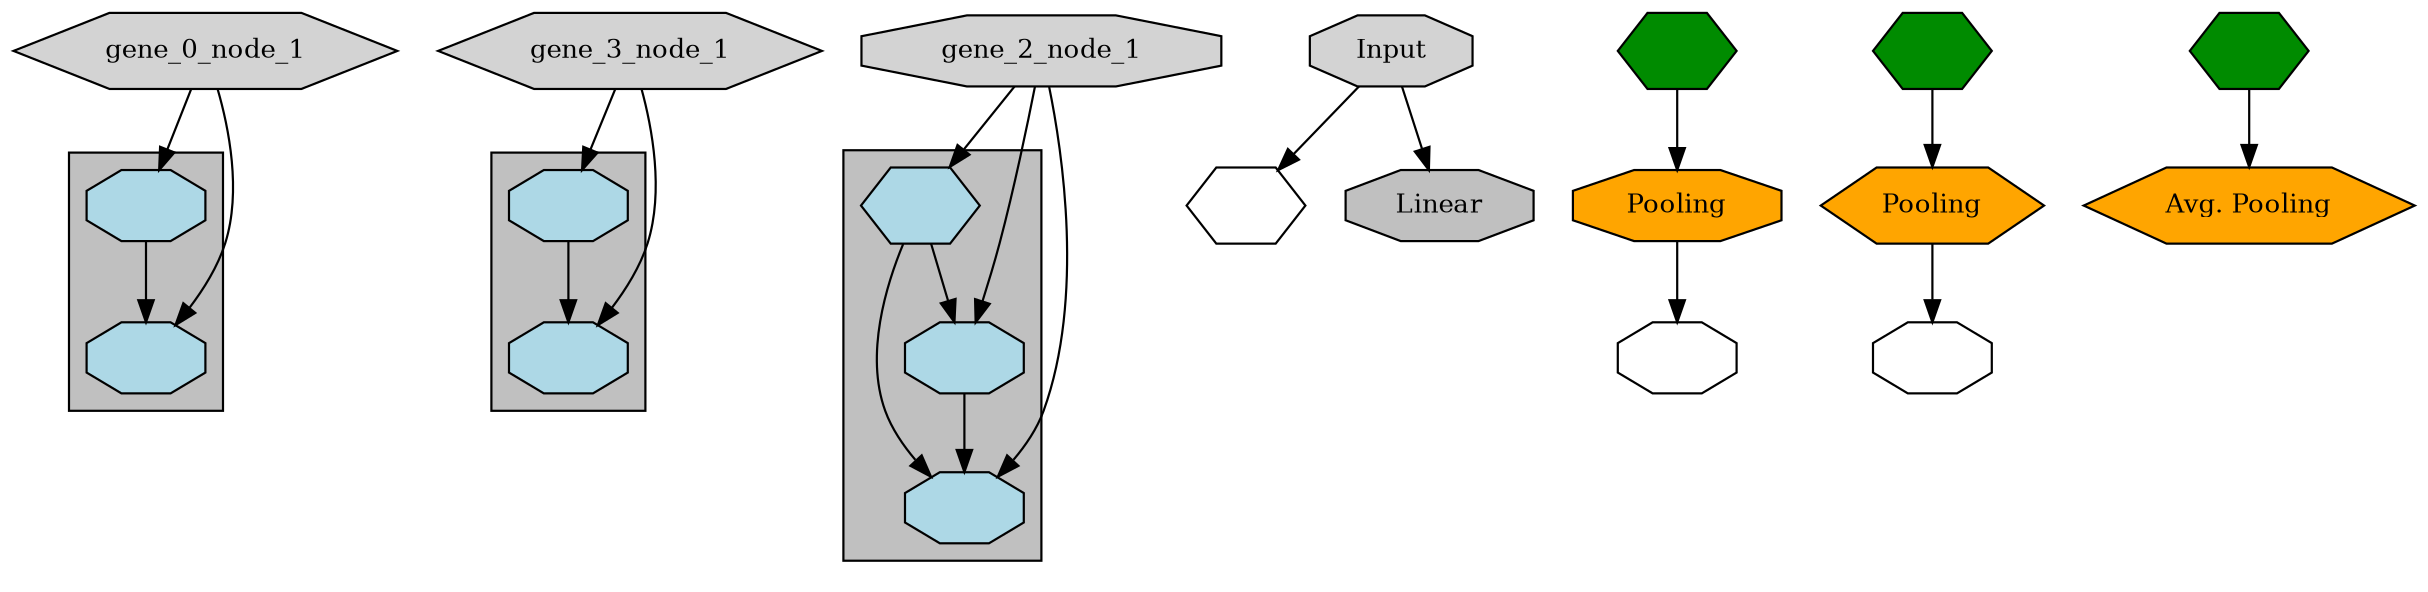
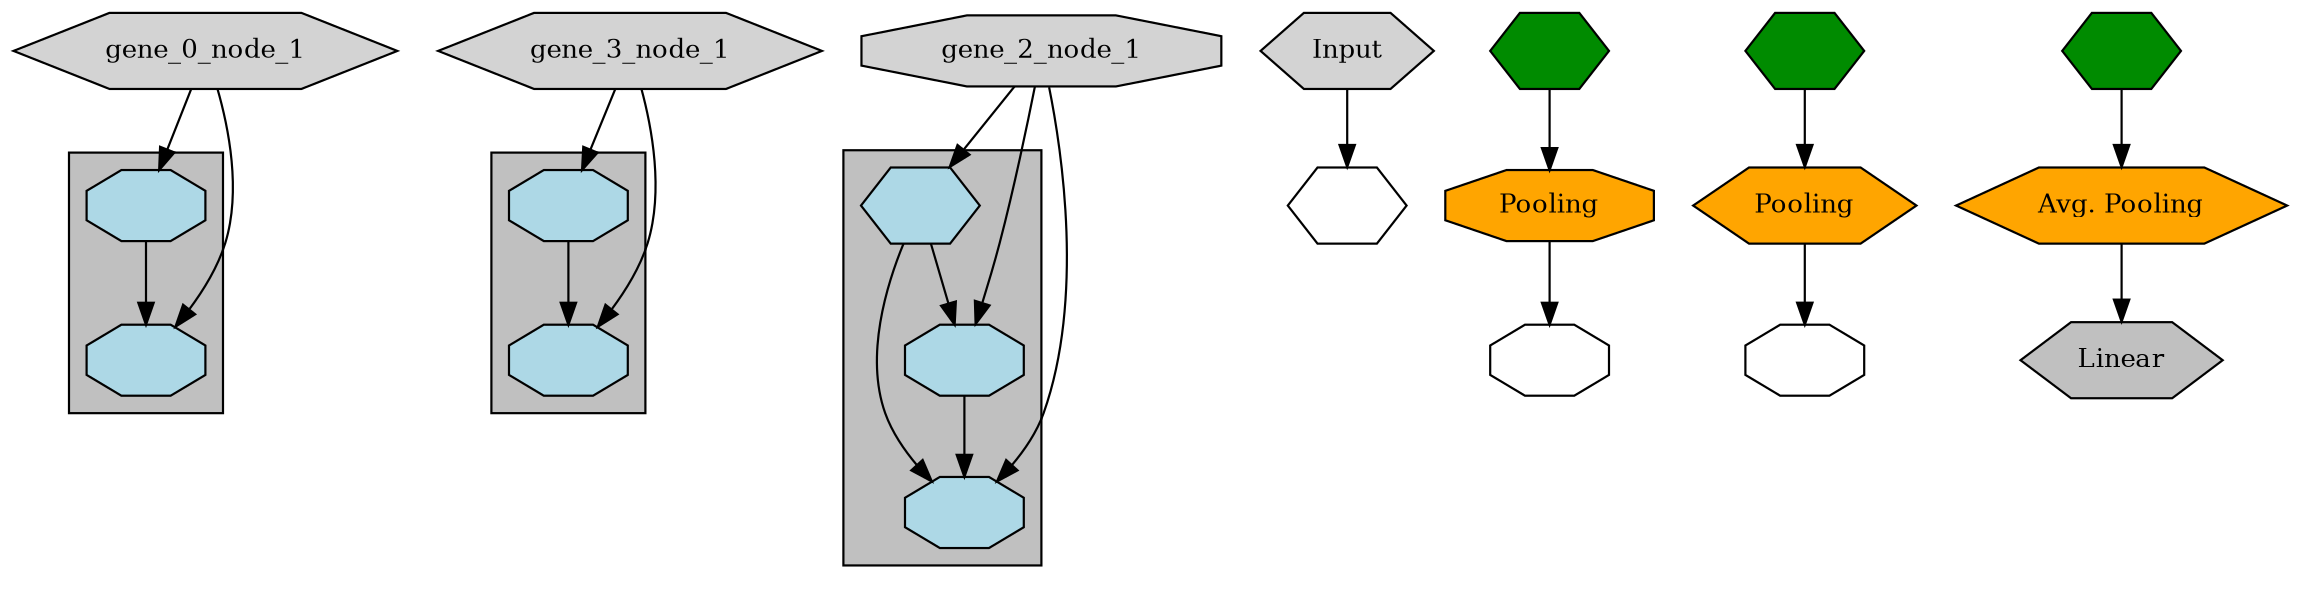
(1391, 51) -> (1347, 51)
(1412, 118) -> (2122, 271)
(1440, 206) -> (2122, 360)
